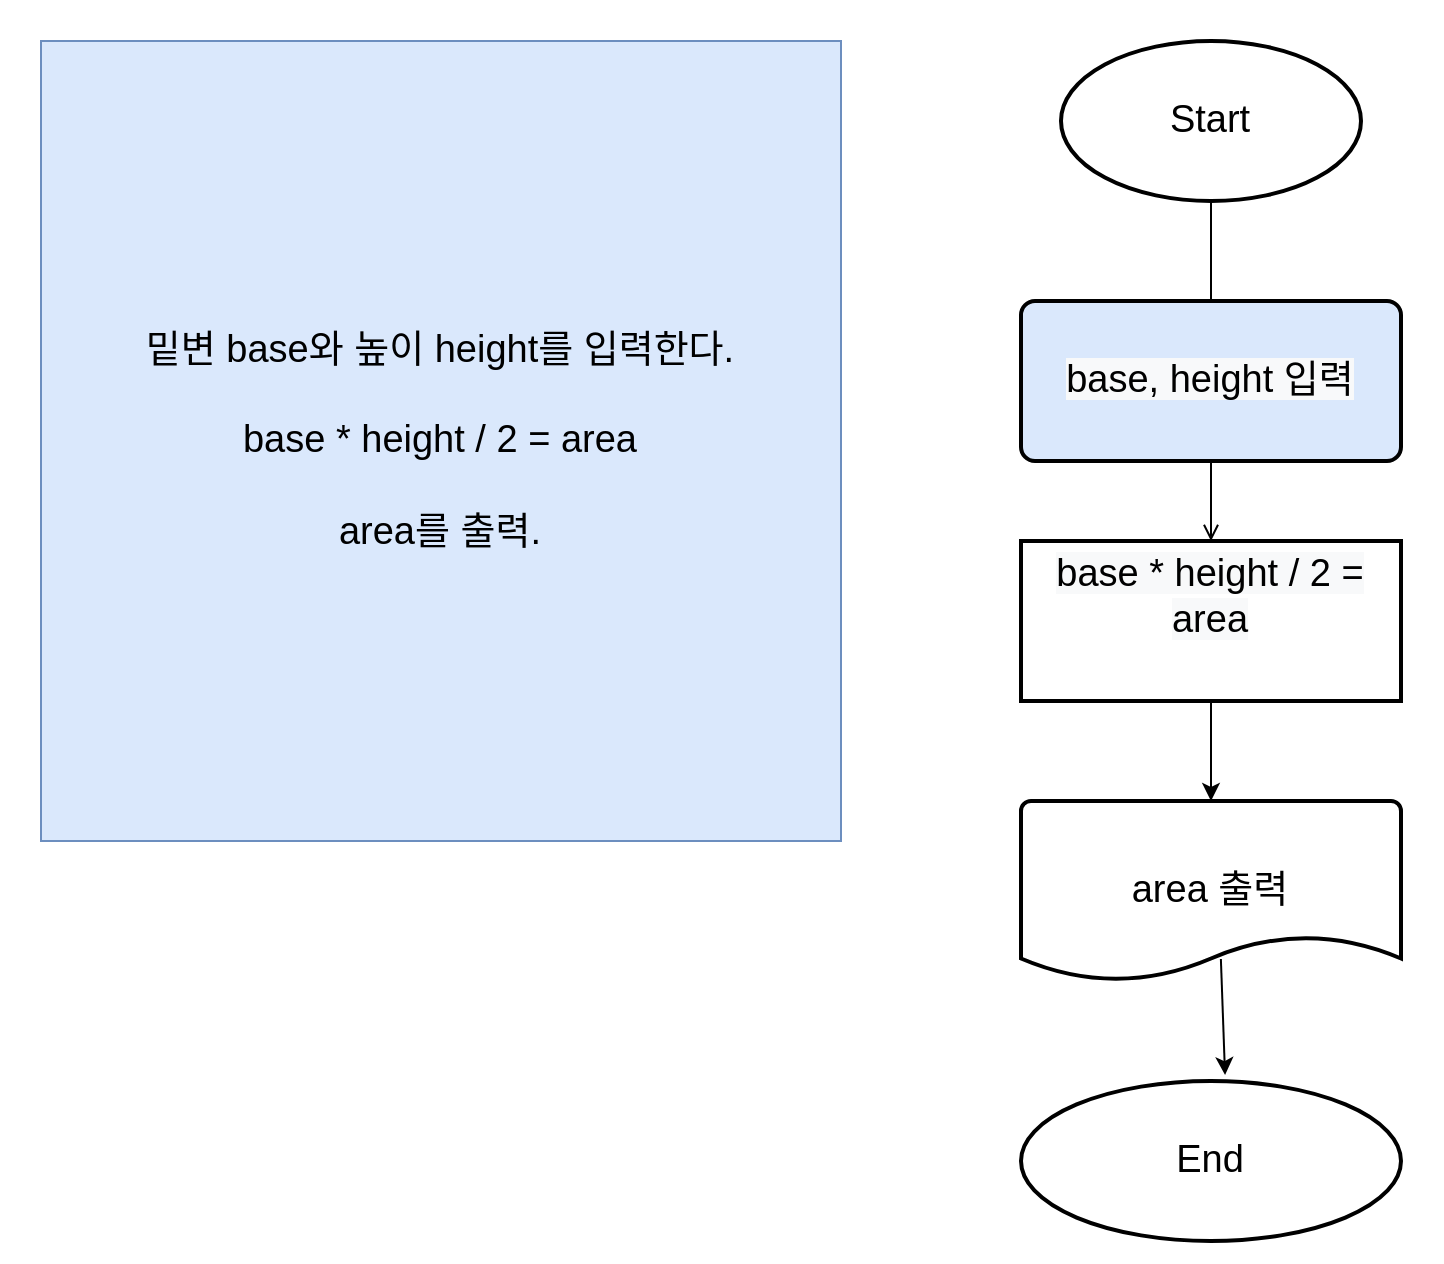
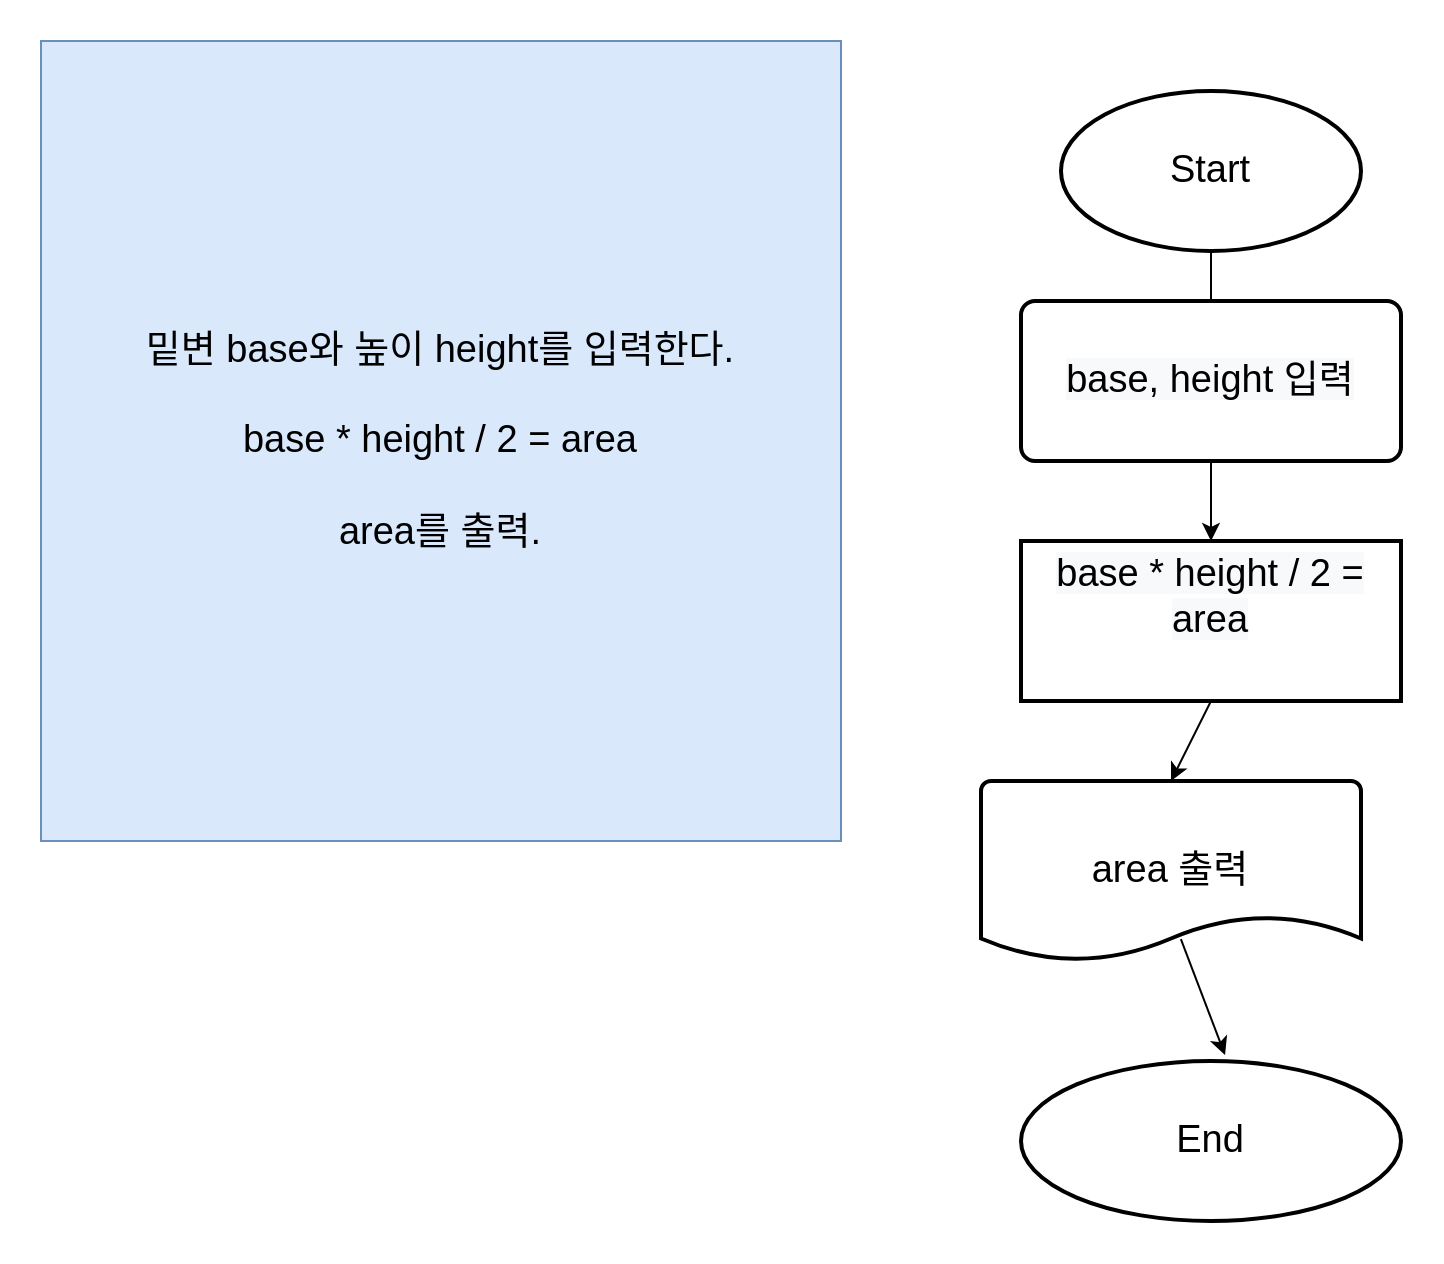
(1211, 121) -> (1211, 171)
(1211, 381) -> (1211, 381)
(1211, 528) -> (1211, 526)
(1211, 891) -> (1171, 871)
(1211, 1161) -> (1211, 1141)
